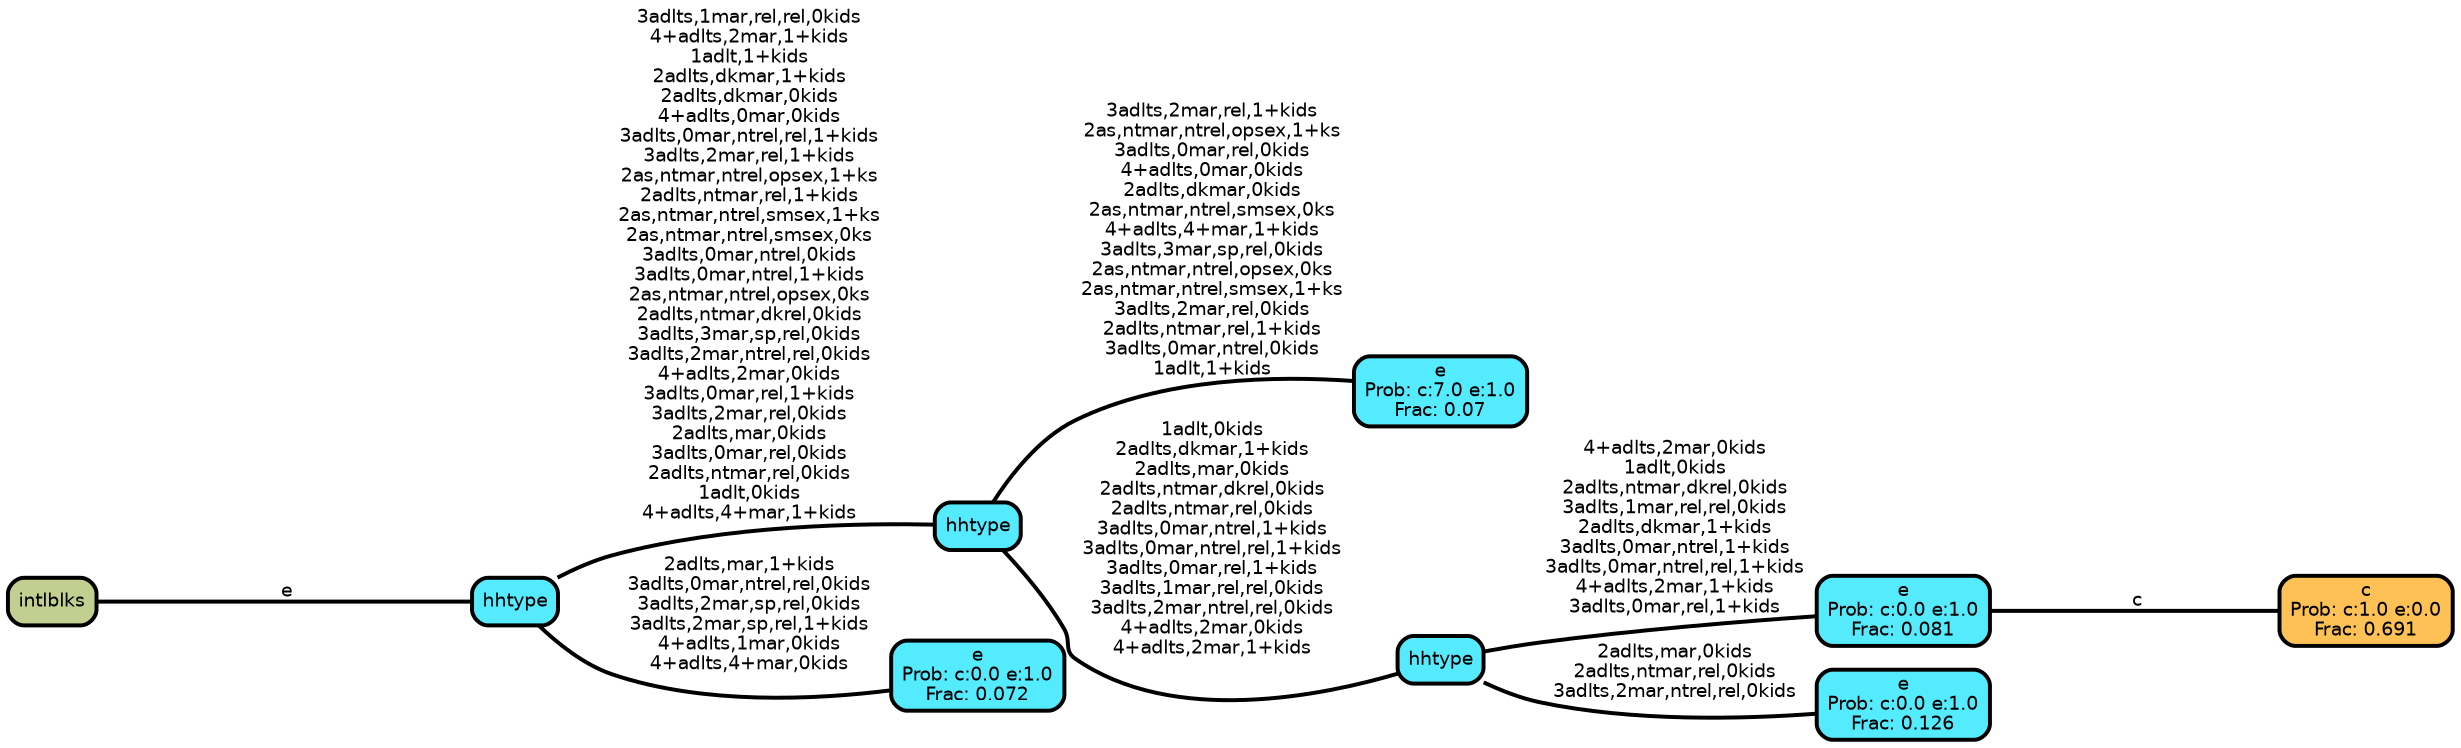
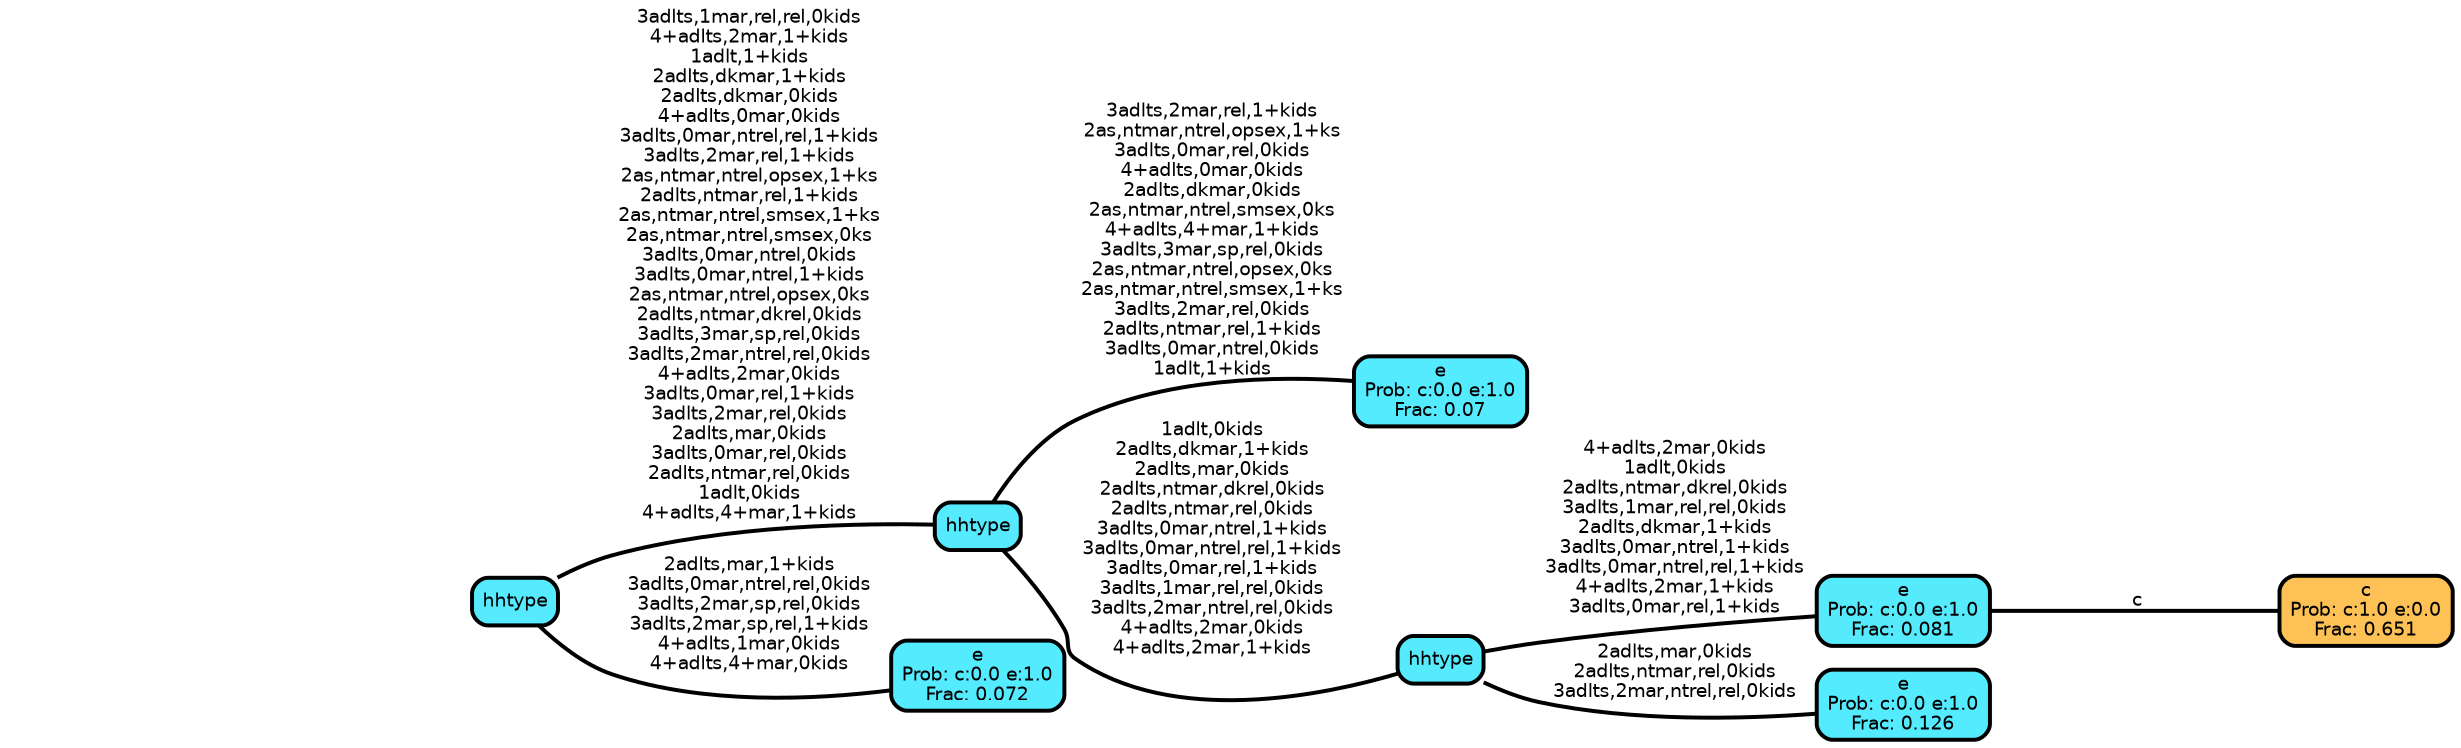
(1441, 391) -> (1441, 391)
(52, 602) -> none
(2366, 611) -> (2366, 611)
